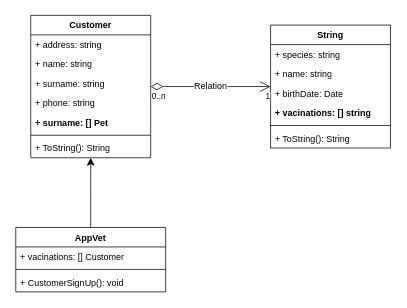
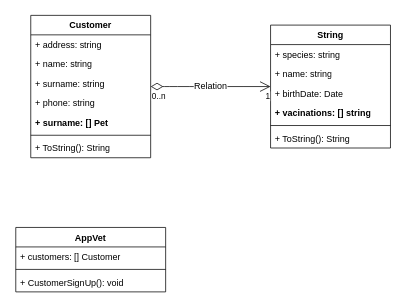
(90, 195) -> none
(78, 258) -> (76, 258)
